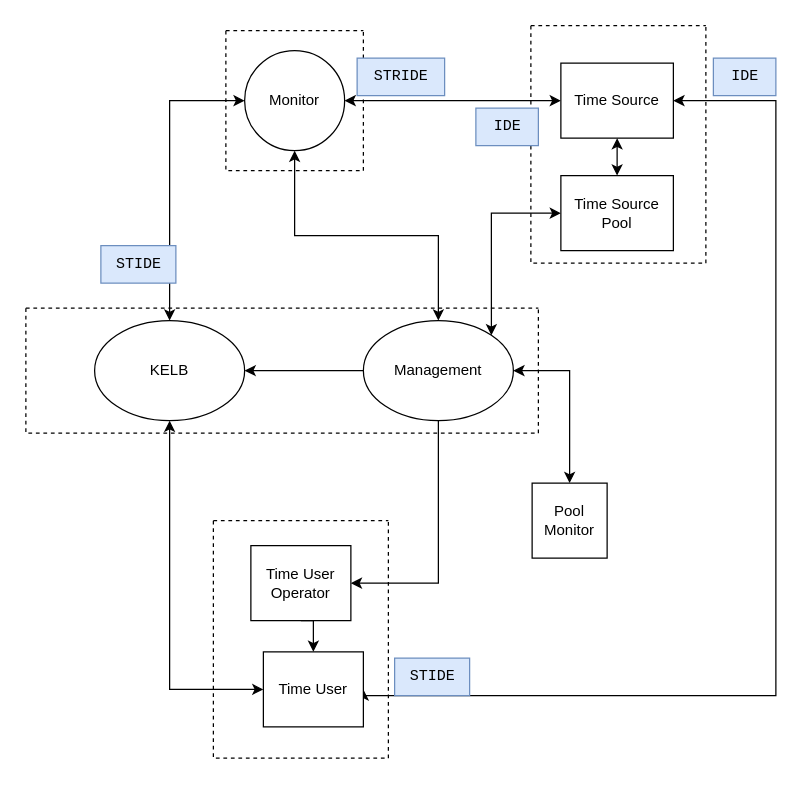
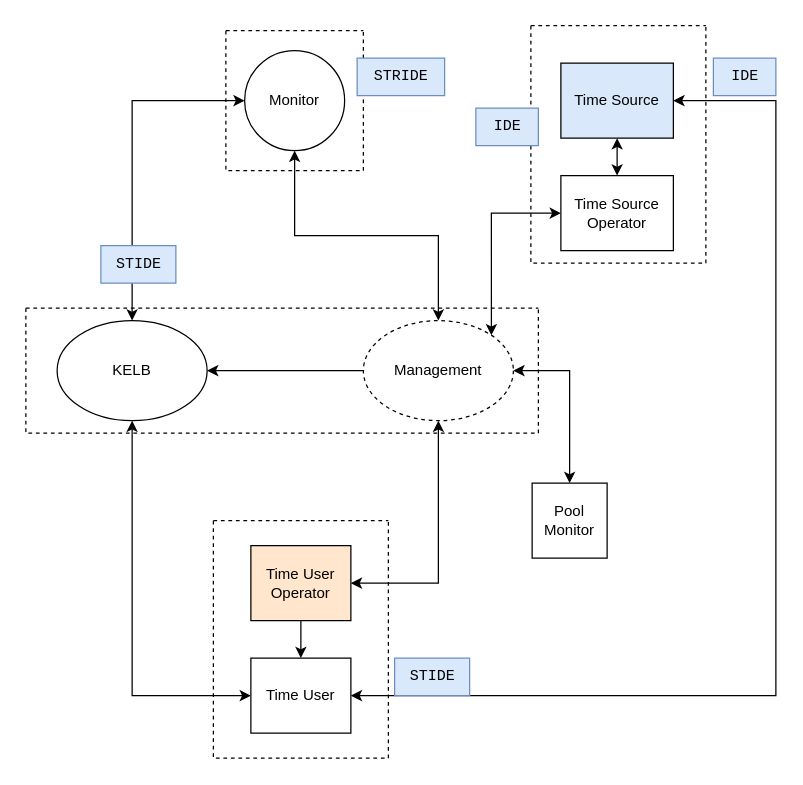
(453, 101) -> none
(617, 101) -> (617, 101)
(617, 213) -> (617, 213)
(169, 371) -> (132, 371)
(438, 371) -> (438, 371)
(438, 426) -> (438, 430)
(301, 583) -> (301, 583)
(313, 689) -> (301, 696)
